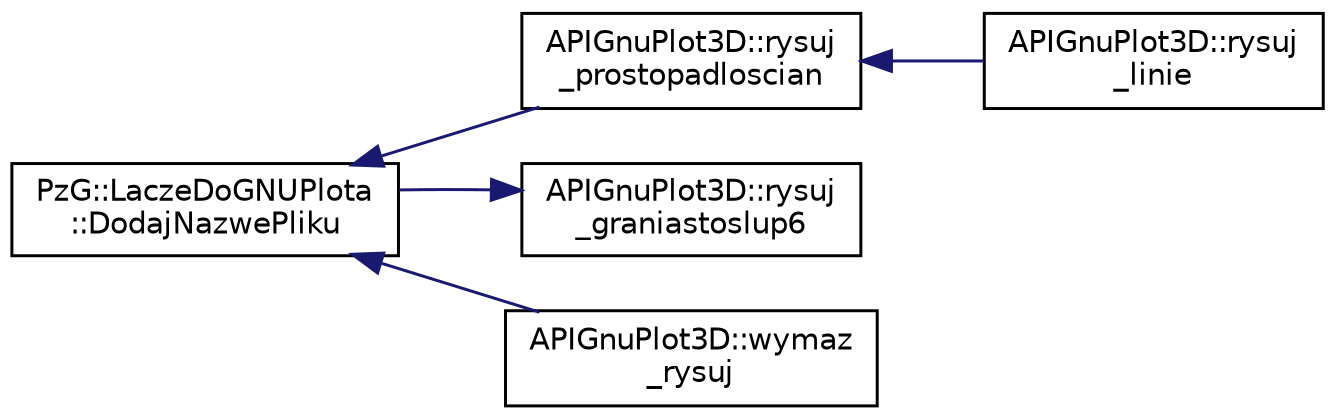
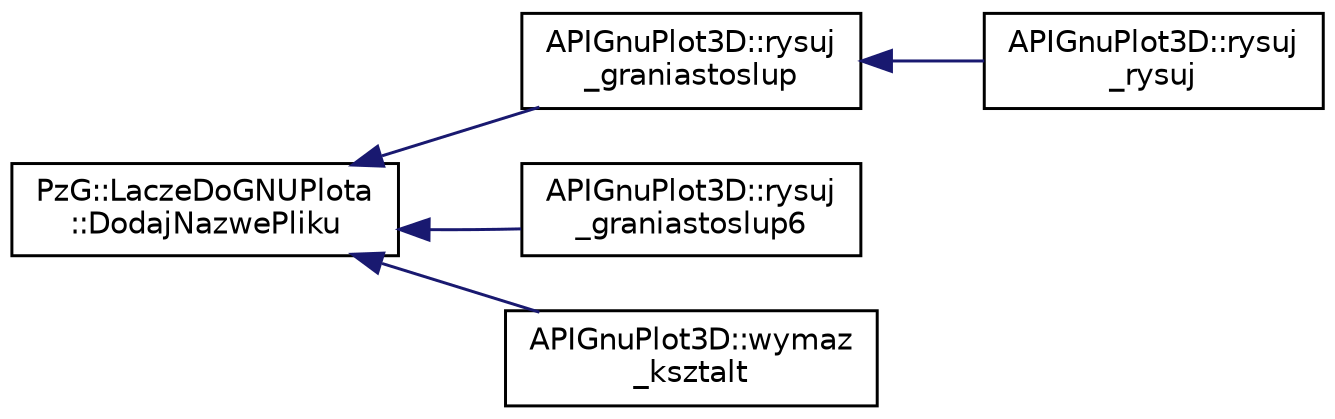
(691, 61) -> (691, 61)
(1154, 61) -> (1154, 61)
(445, 190) -> (475, 230)
(691, 358) -> (691, 358)
